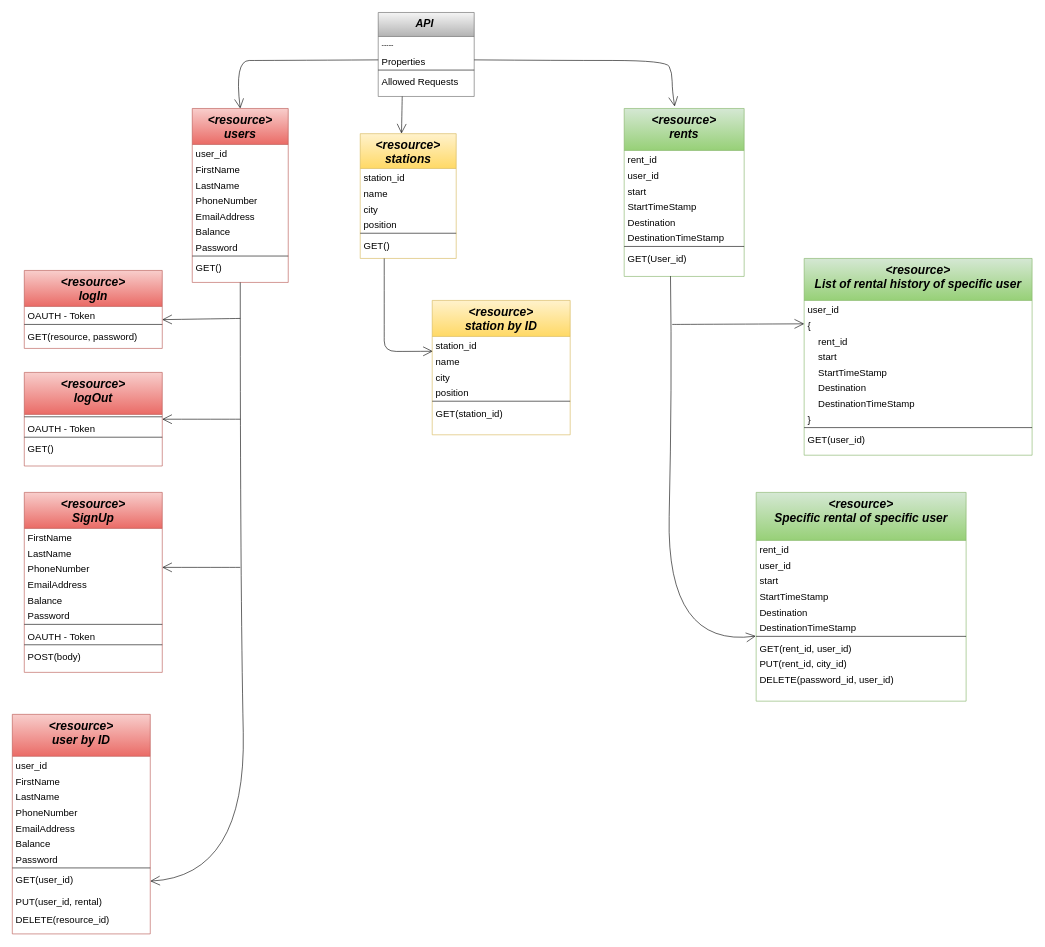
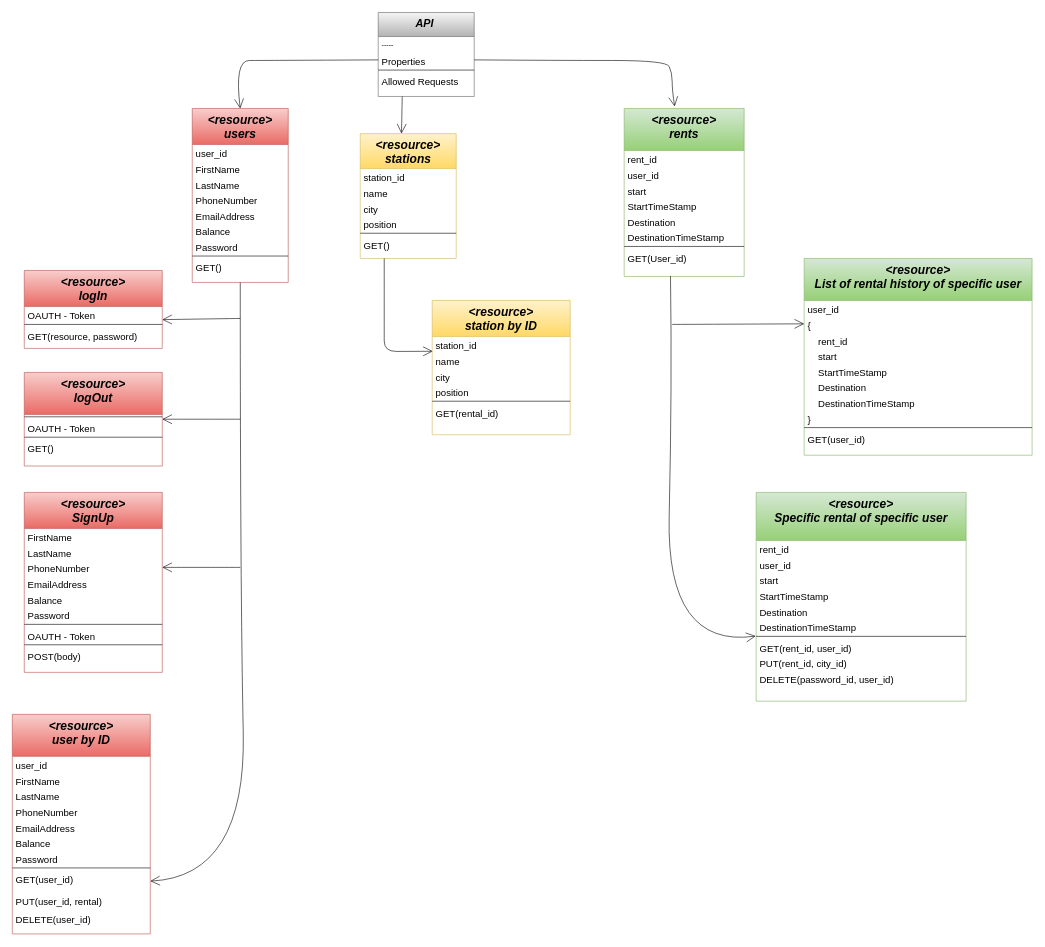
(473, 413) -> (471, 413)
(65, 920) -> (55, 920)
